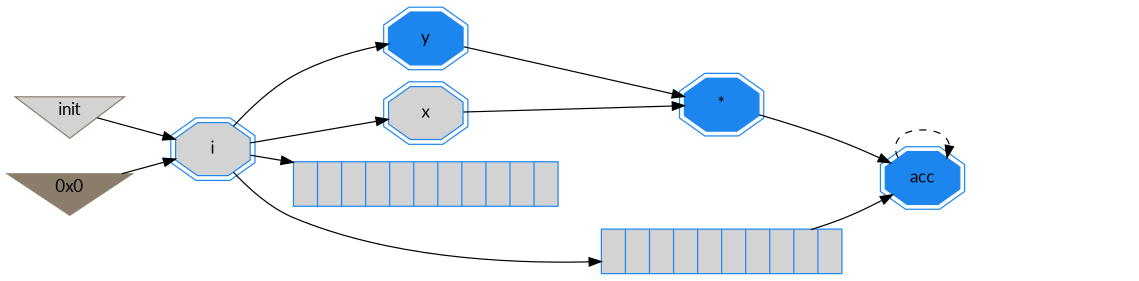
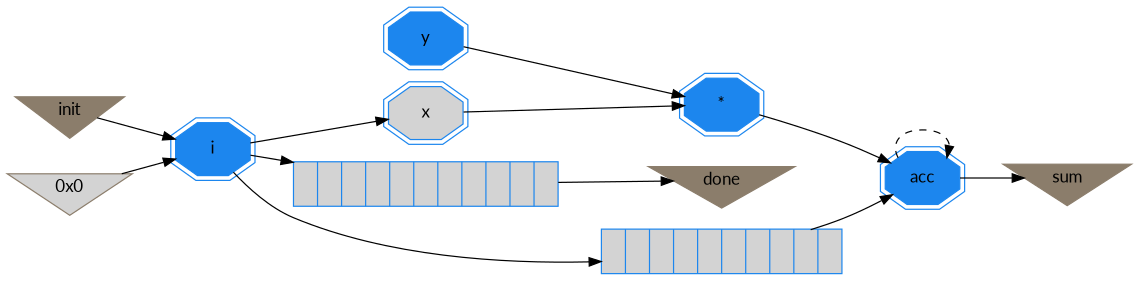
(298, 74) -> none
(70, 111) -> (70, 111)
(213, 149) -> (213, 149)
none -> (1067, 178)
none -> (722, 180)
(70, 188) -> (70, 188)
